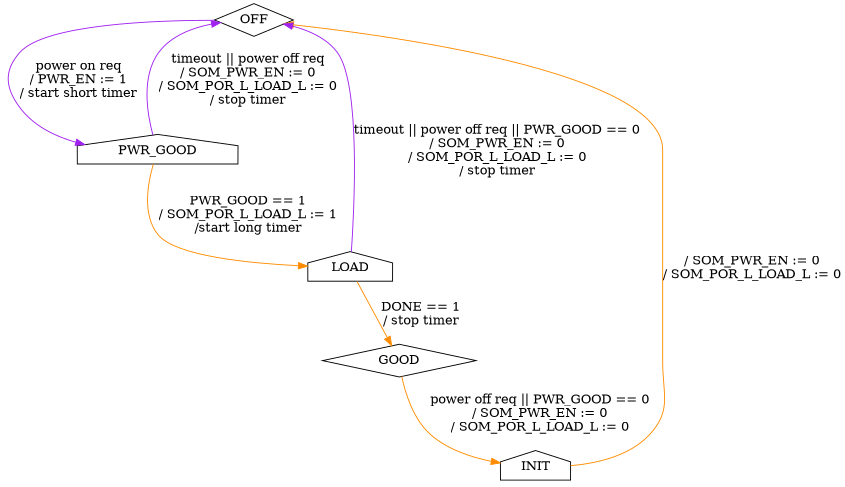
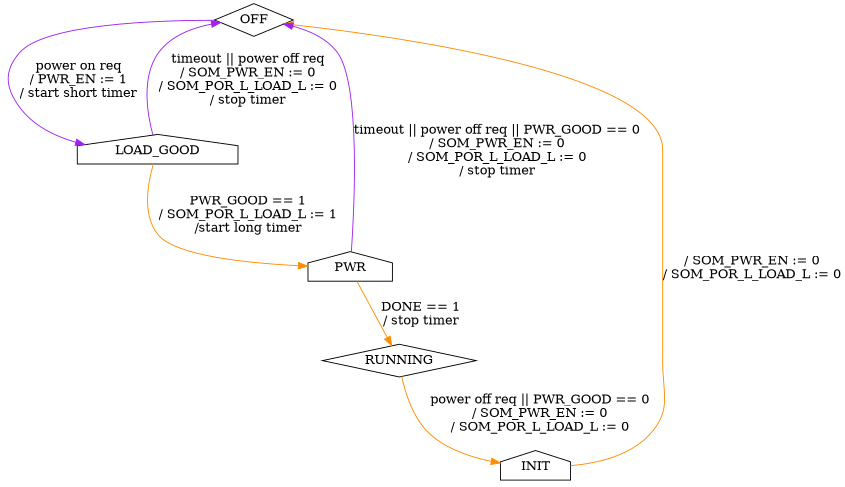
(158, 151) -> (158, 151)
(350, 268) -> (350, 268)
(399, 361) -> (399, 361)
